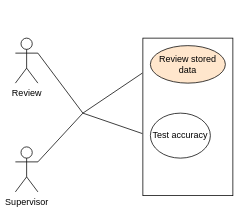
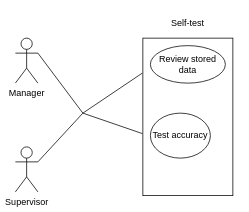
none -> (188, 23)
(188, 64) -> (188, 64)
(27, 94) -> (27, 94)
